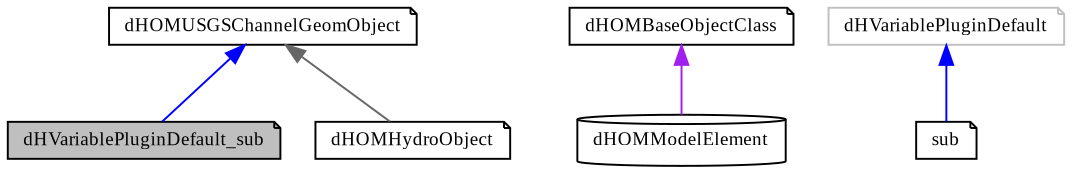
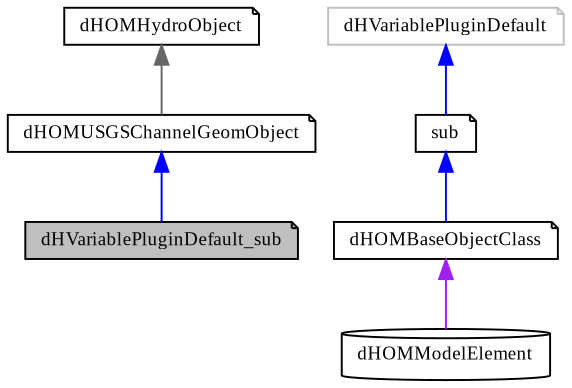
(346, 89) -> (162, 90)
none -> (446, 197)
